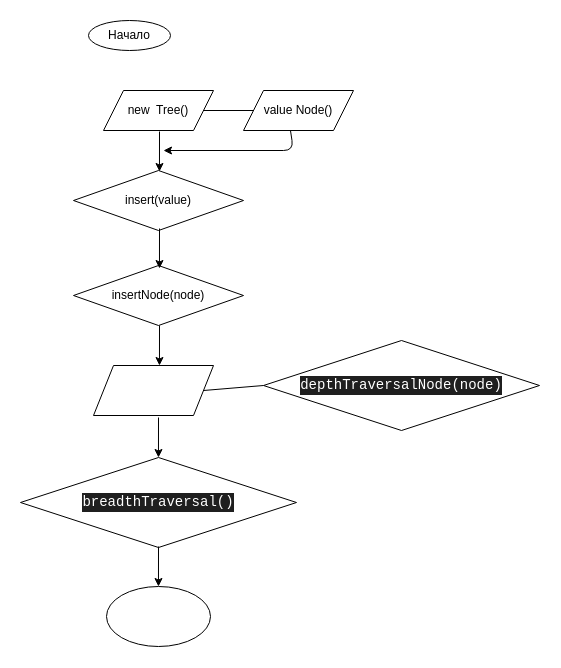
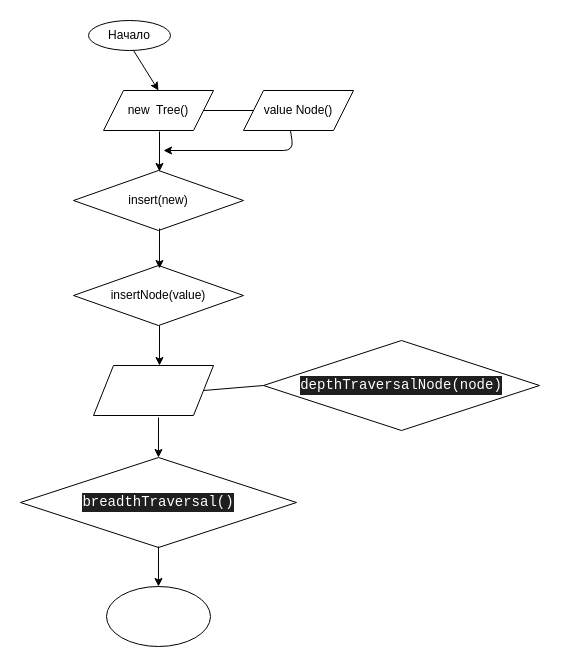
none -> (144, 68)
(159, 201) -> (159, 201)
(159, 296) -> (159, 296)
